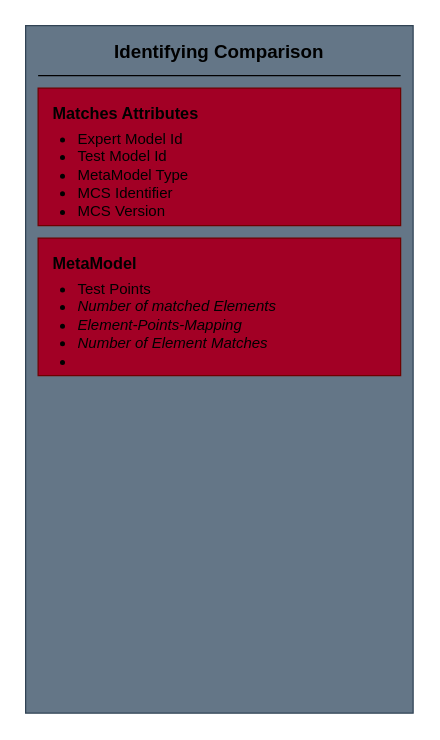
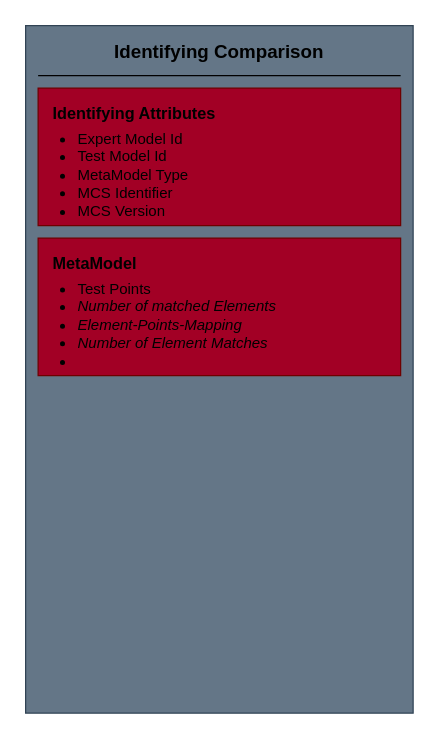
(125, 113) -> (138, 113)
